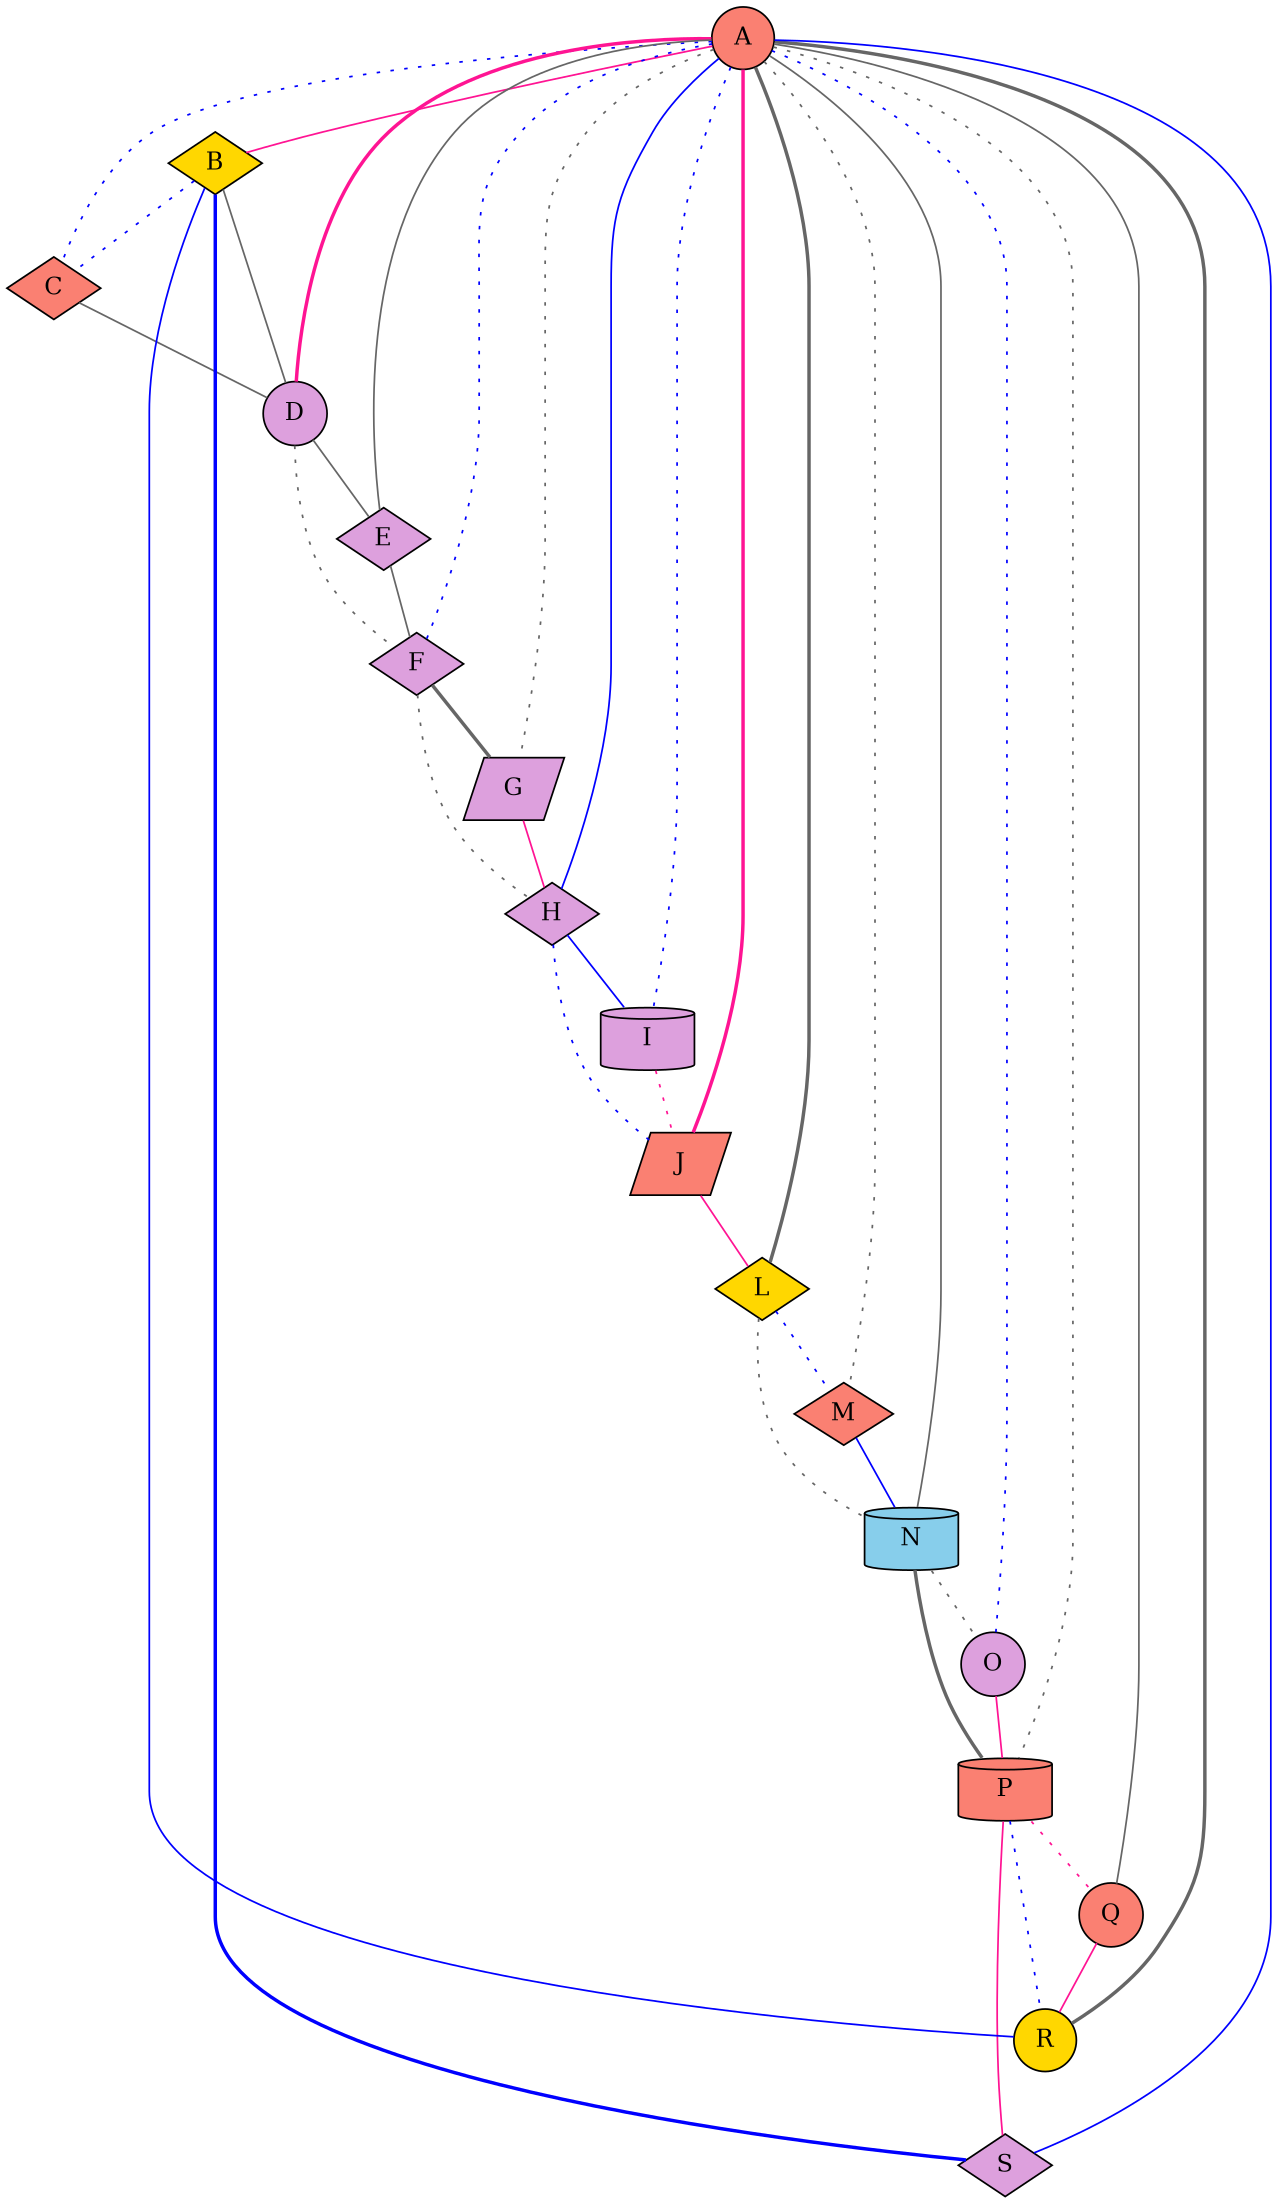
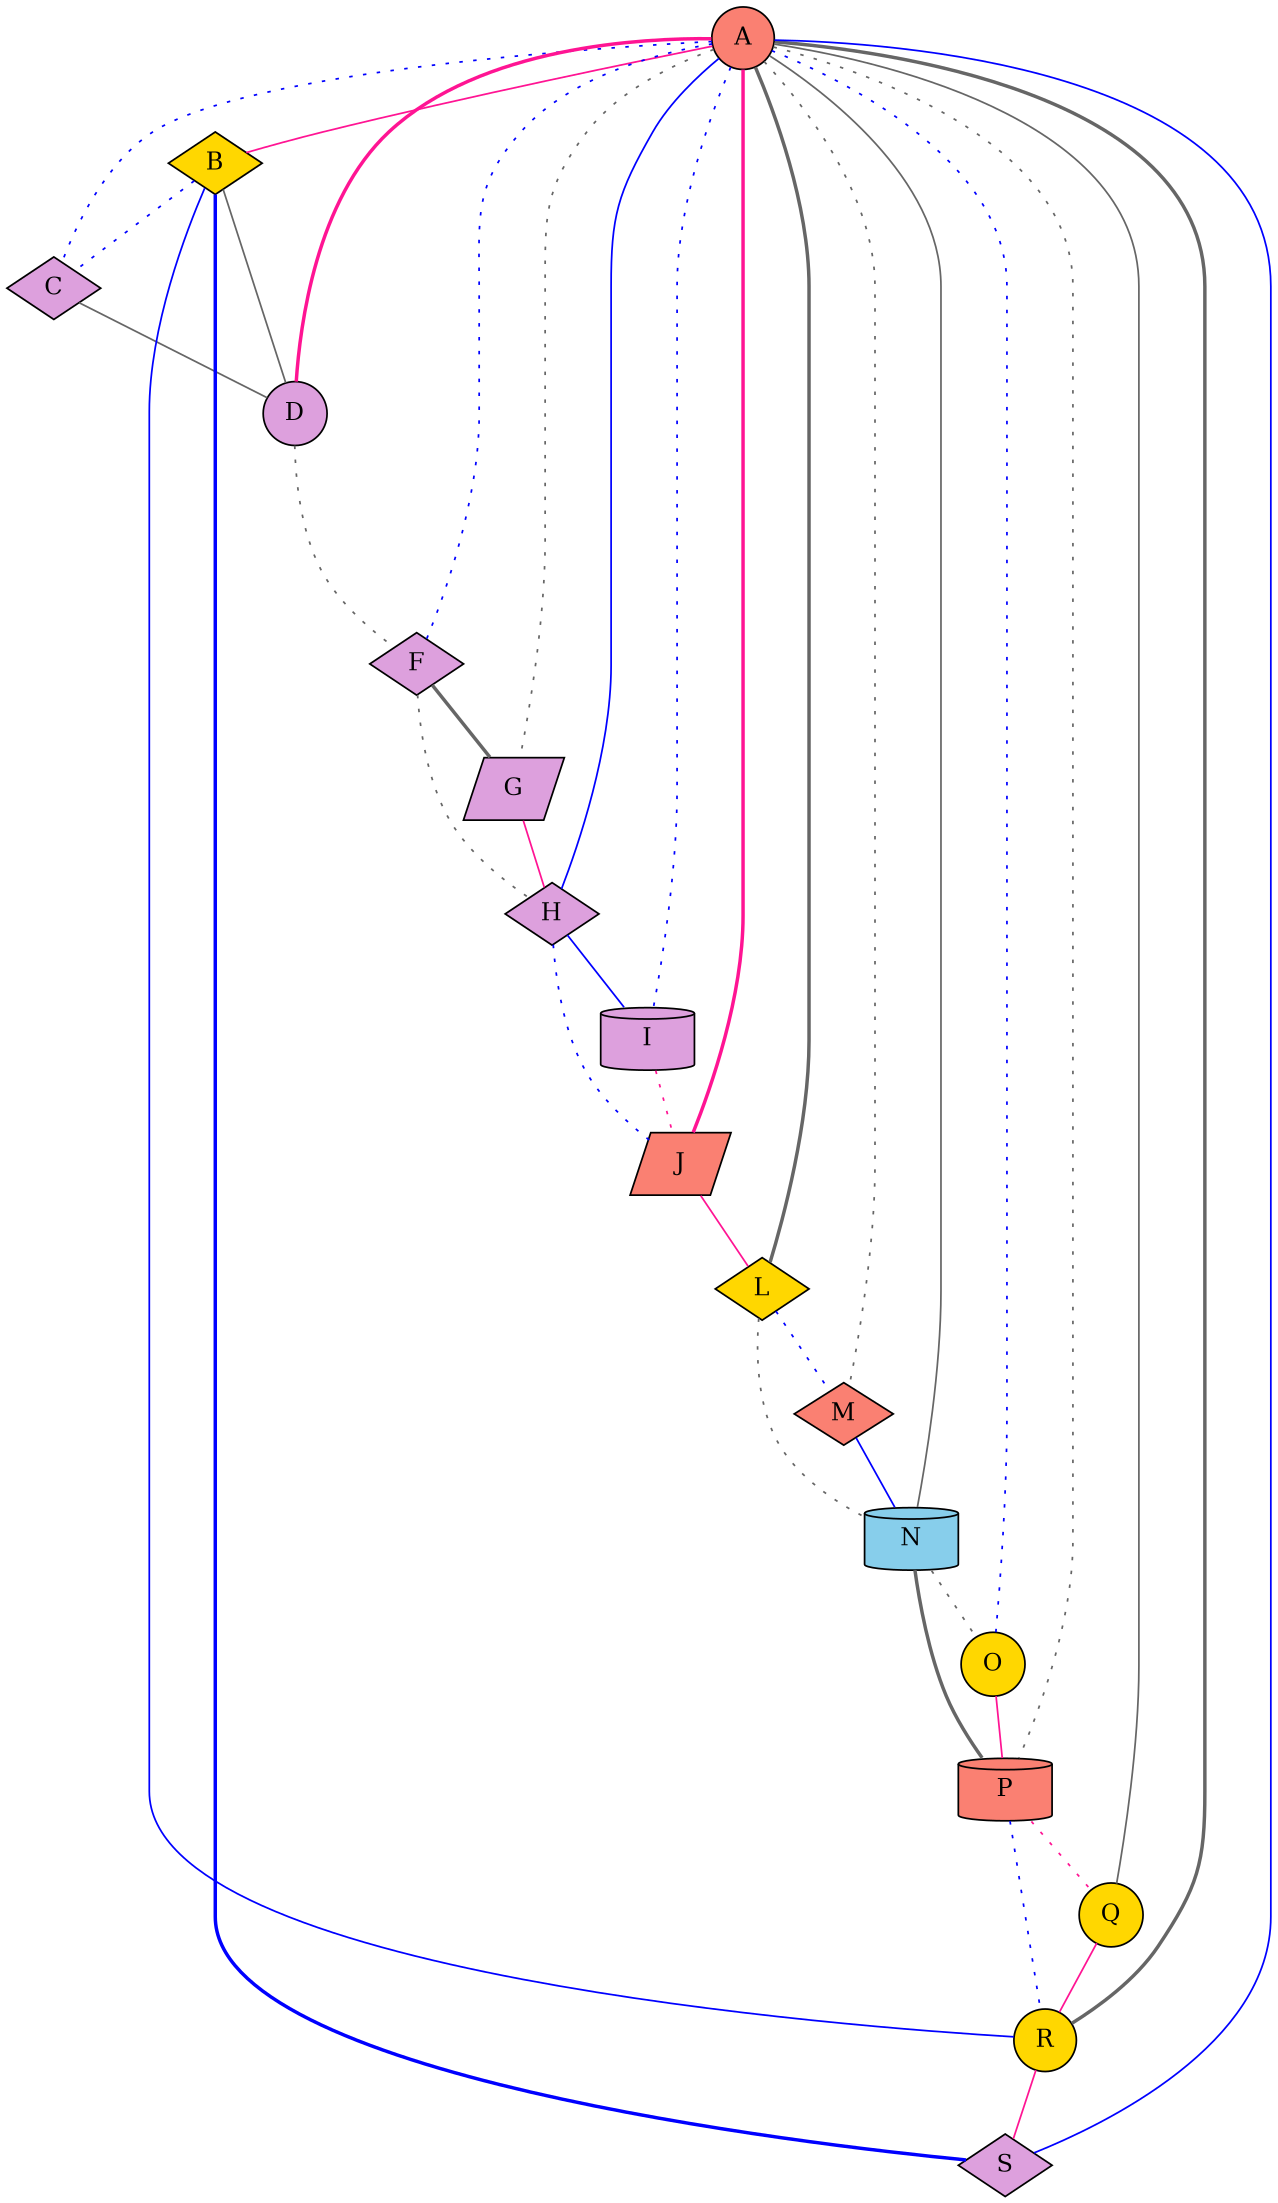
(54, 288) -> (54, 288)
(384, 539) -> none
(993, 1664) -> (993, 1664)
(1111, 1915) -> (1111, 1915)
(997, 1979) -> (1025, 2105)
